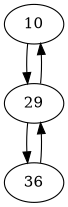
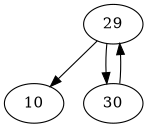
(27, 58) -> none
(34, 183) -> (113, 103)
